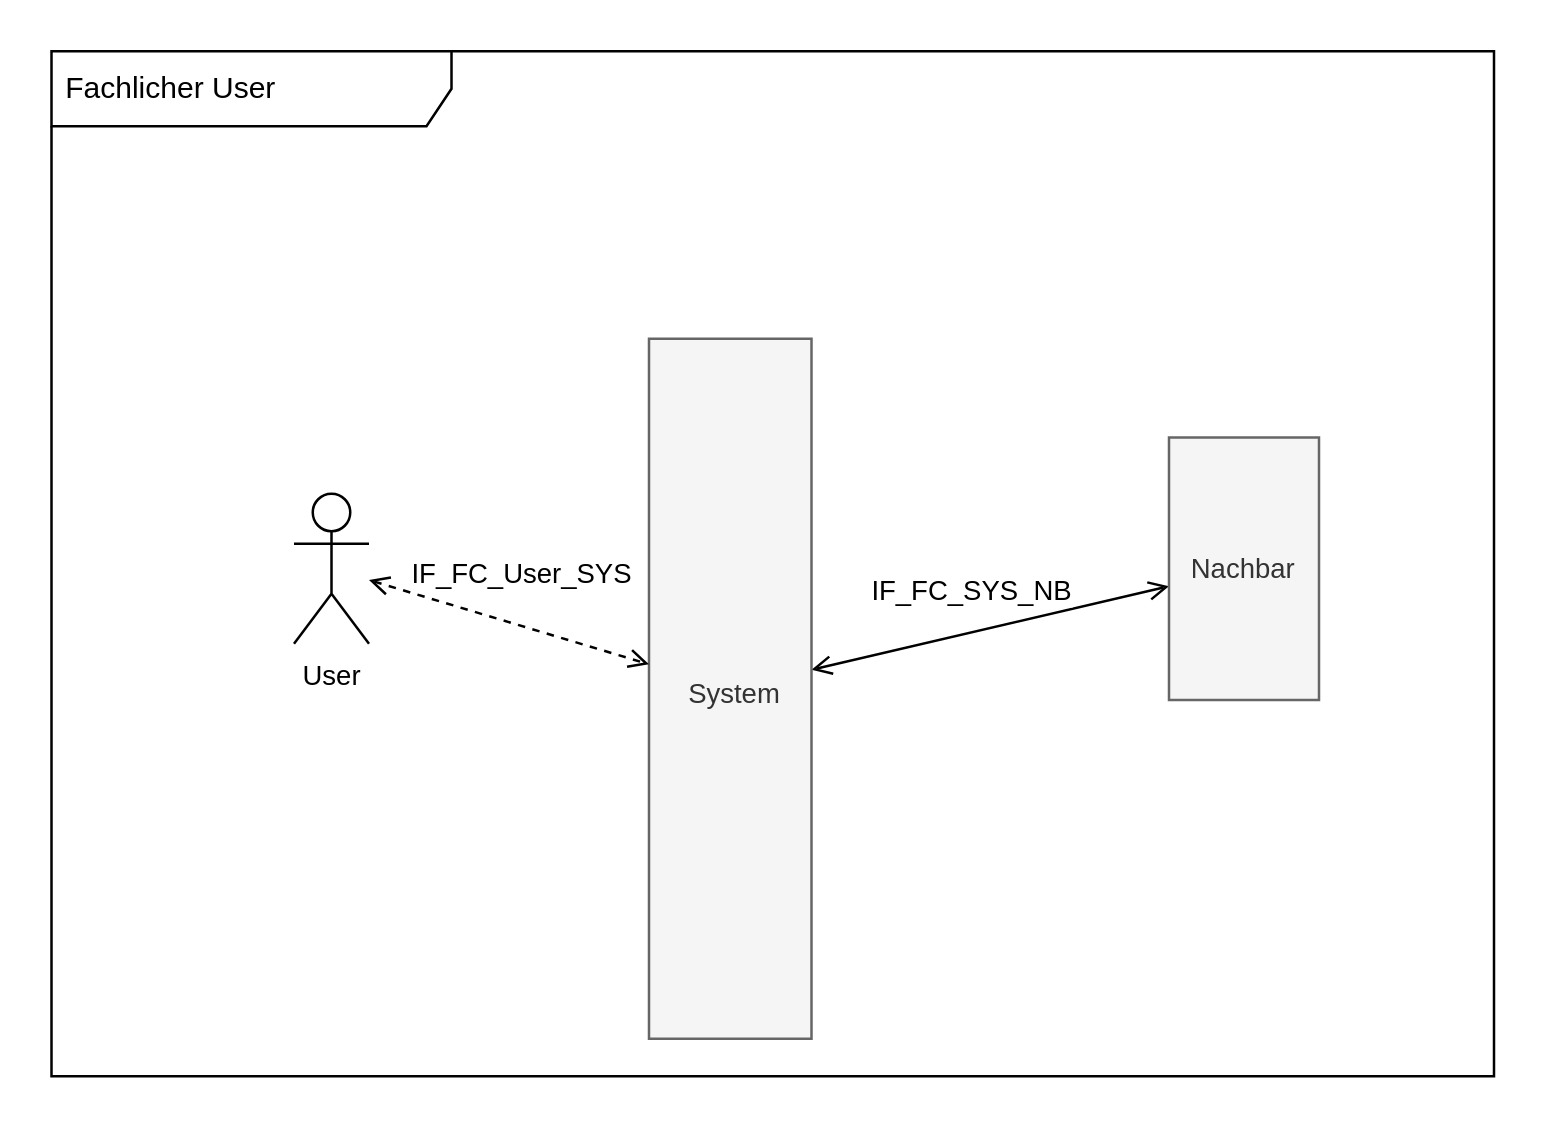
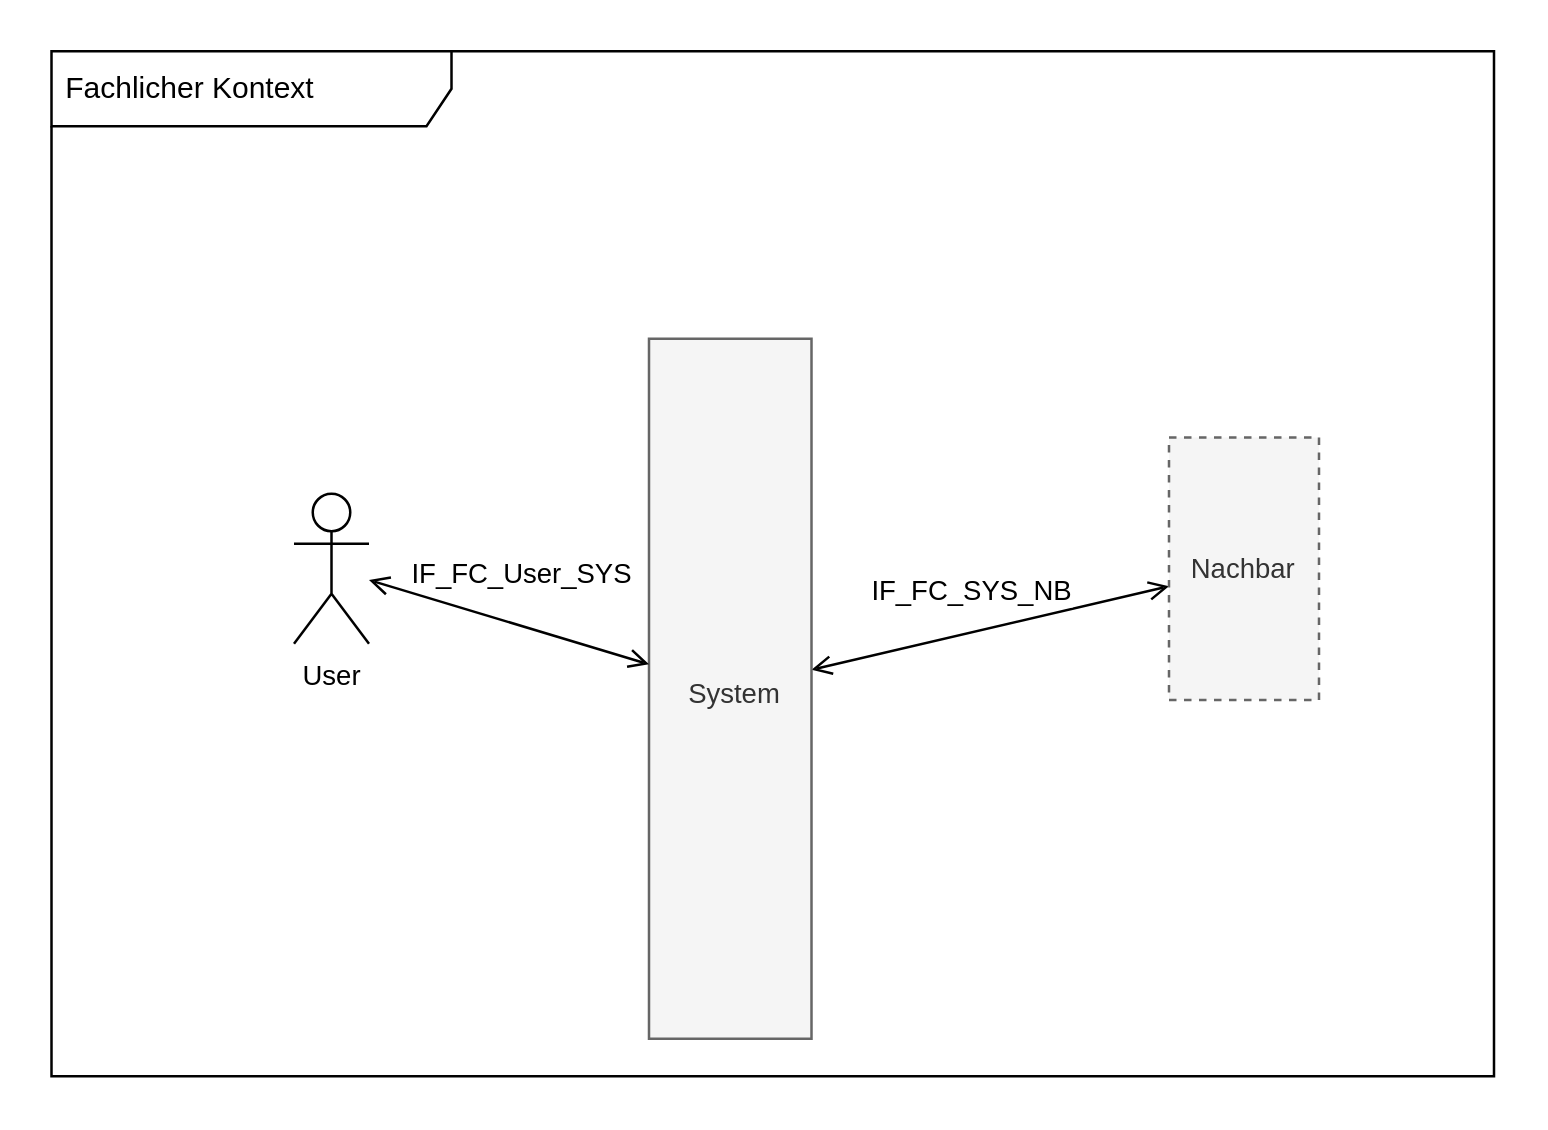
(181, 89) -> (206, 89)
(1244, 569) -> (1244, 569)
(511, 623) -> (511, 623)
